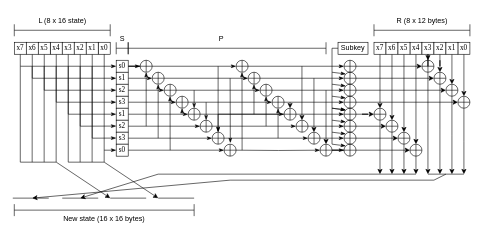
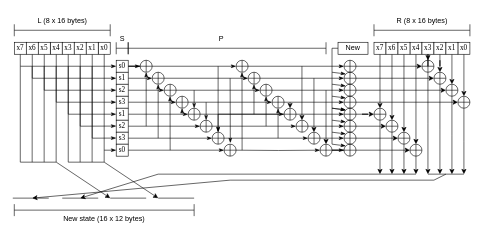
(62, 21) -> (62, 21)
(422, 21) -> (422, 21)
(353, 48) -> (353, 48)
(104, 219) -> (104, 219)
